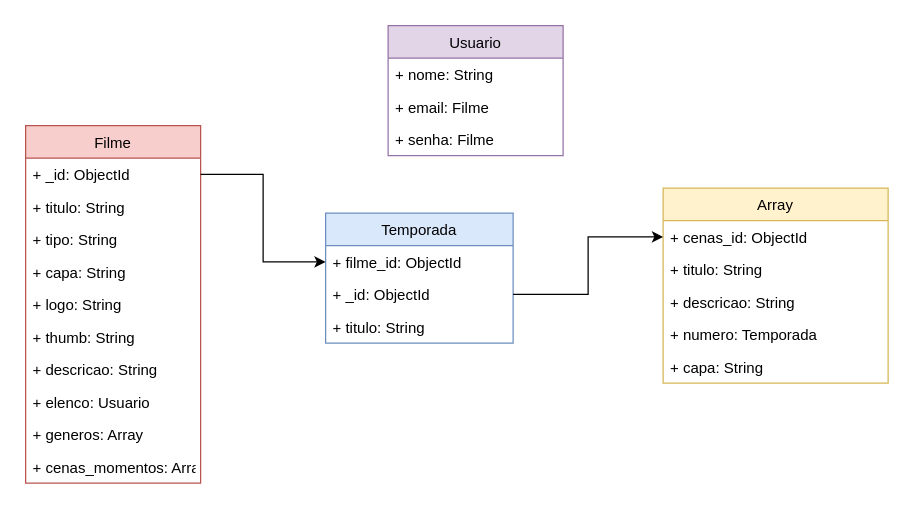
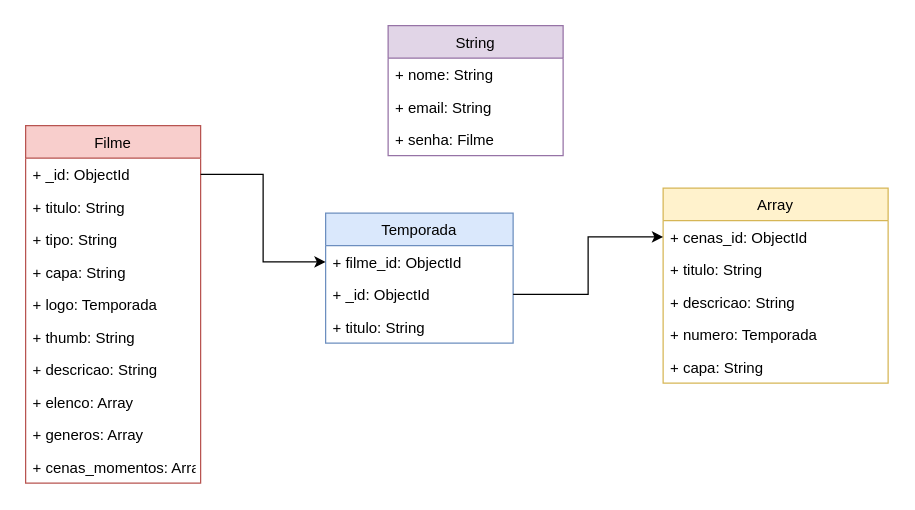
(475, 43) -> (475, 43)
(440, 108) -> (446, 108)
(82, 305) -> (96, 305)
(94, 403) -> (88, 403)
